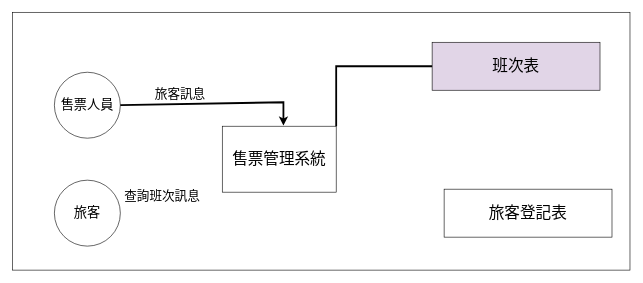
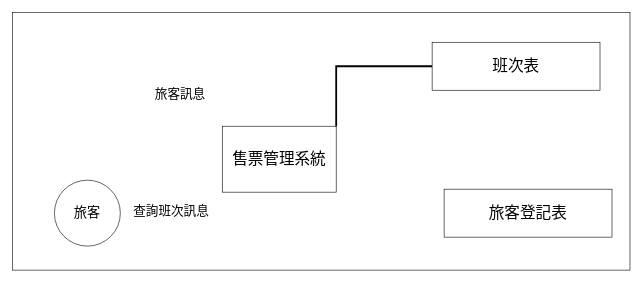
(516, 66) -> (516, 66)
(210, 104) -> none
(87, 105) -> none
(162, 195) -> (171, 210)
